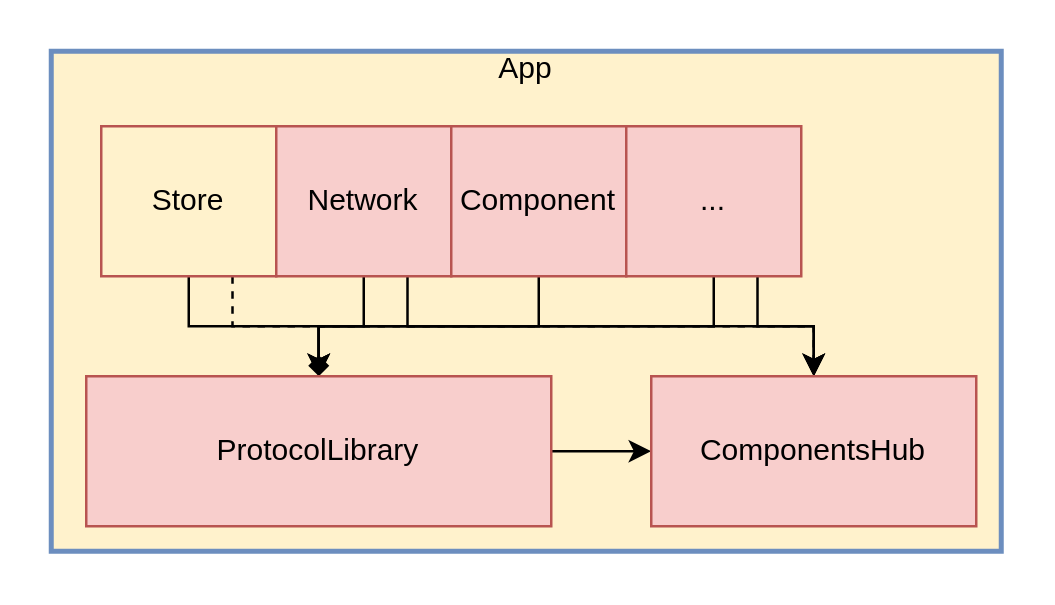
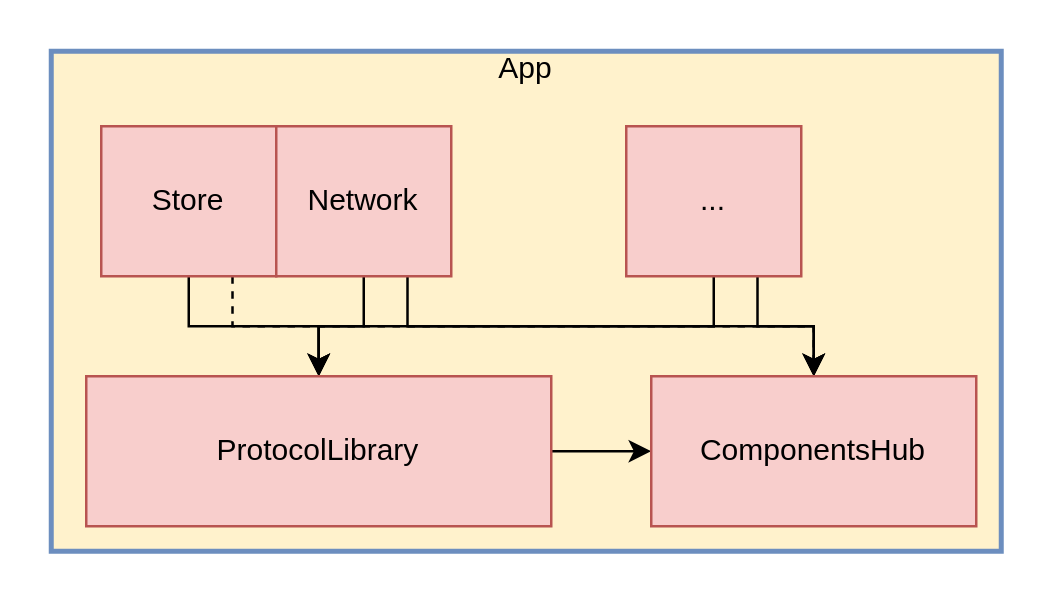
(189, 201) -> (189, 201)
(539, 201) -> none
(189, 276) -> (189, 276)
(539, 298) -> none
